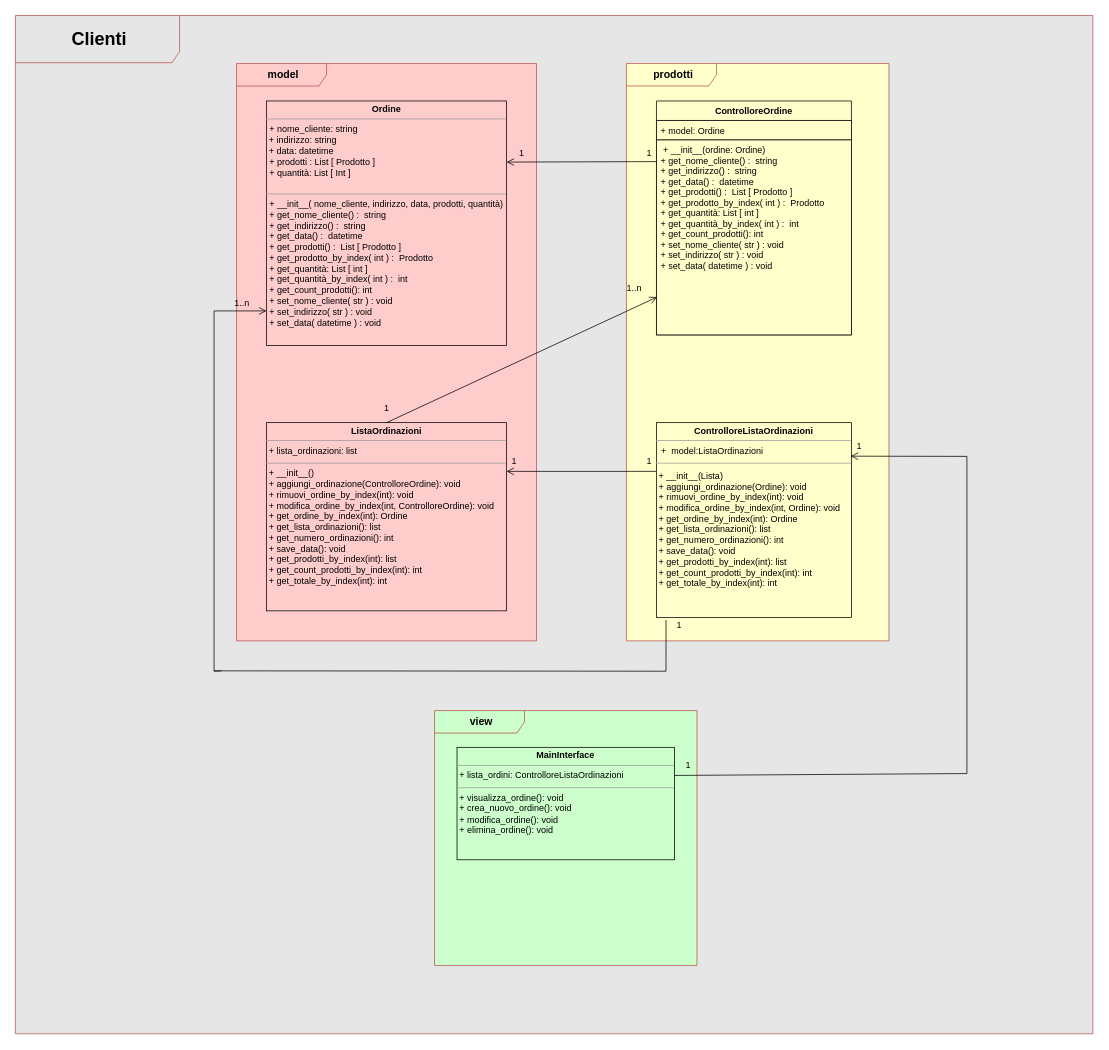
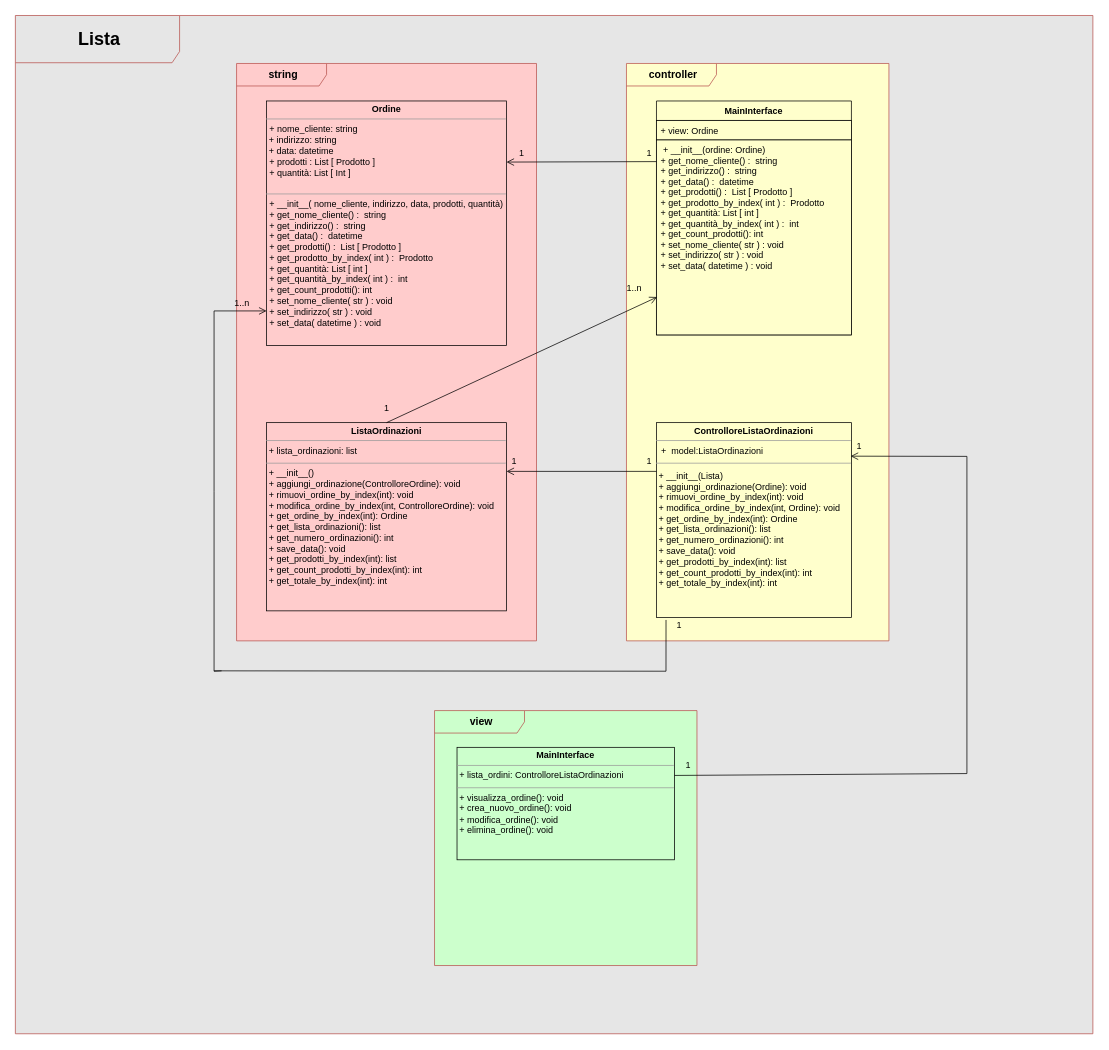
(99, 39) -> (99, 39)
(284, 75) -> (284, 75)
(674, 75) -> (674, 75)
(754, 111) -> (754, 111)
(693, 131) -> (690, 131)
